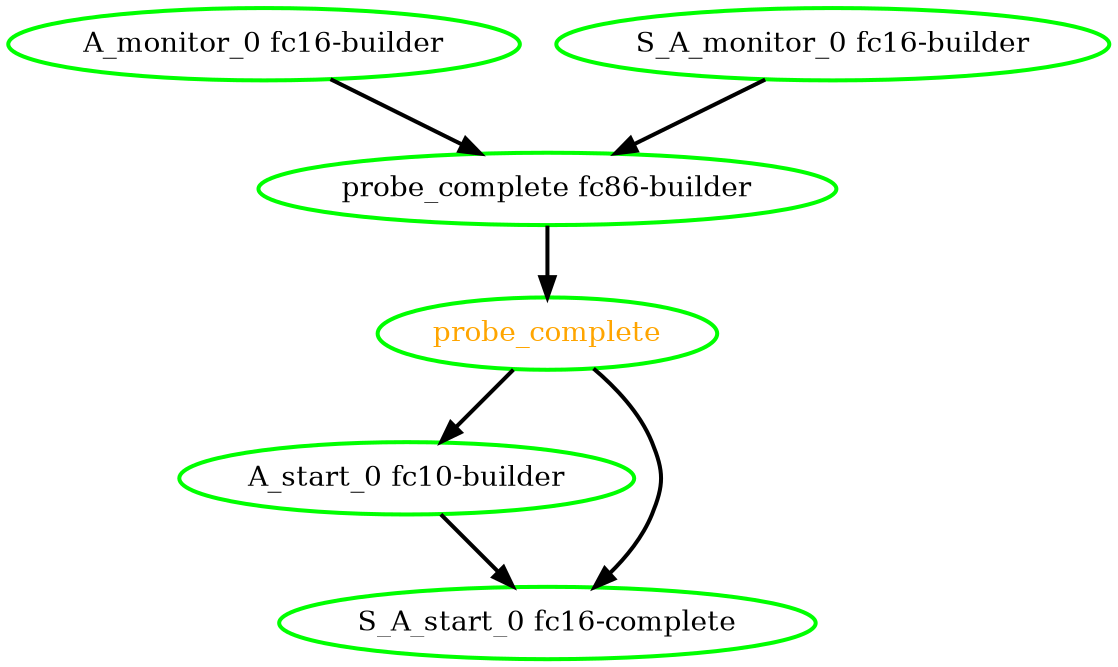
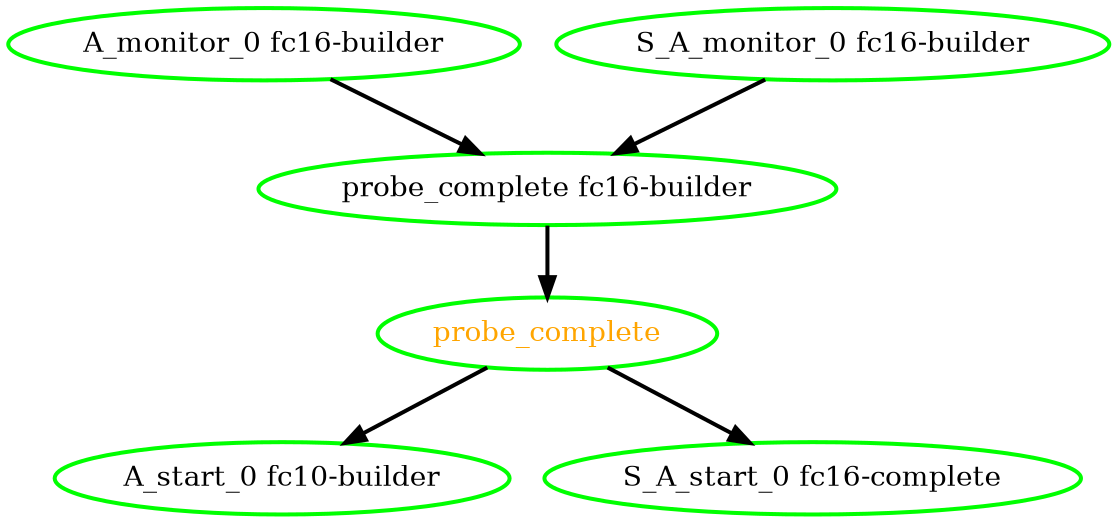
(547, 189) -> (547, 189)
(469, 543) -> none
